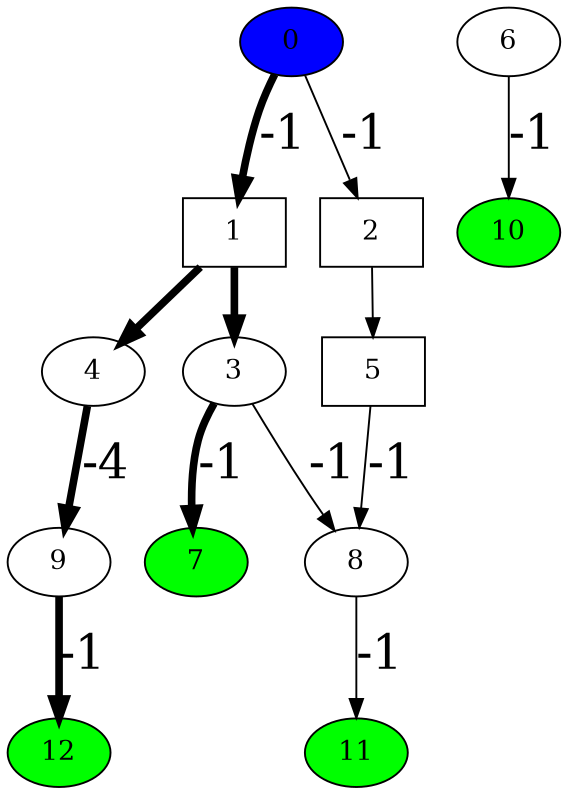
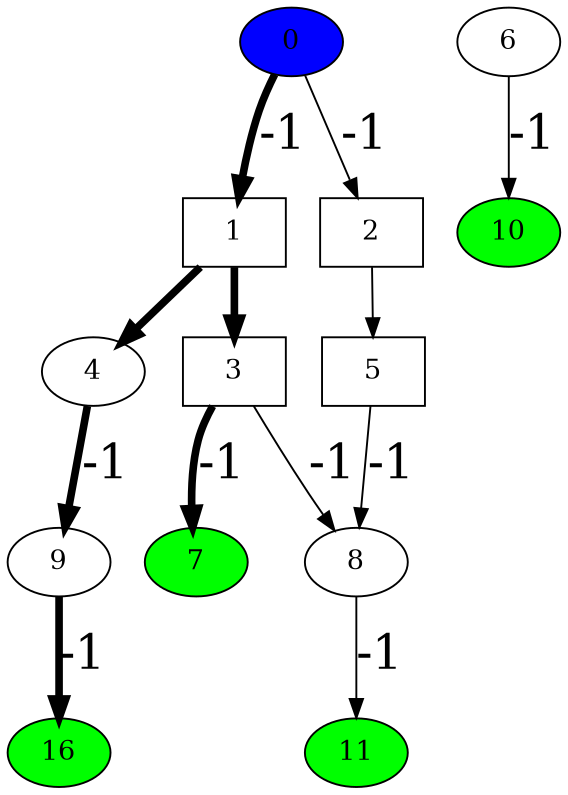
(234, 372) -> (234, 372)
(106, 467) -> (106, 467)
(59, 753) -> (59, 753)
